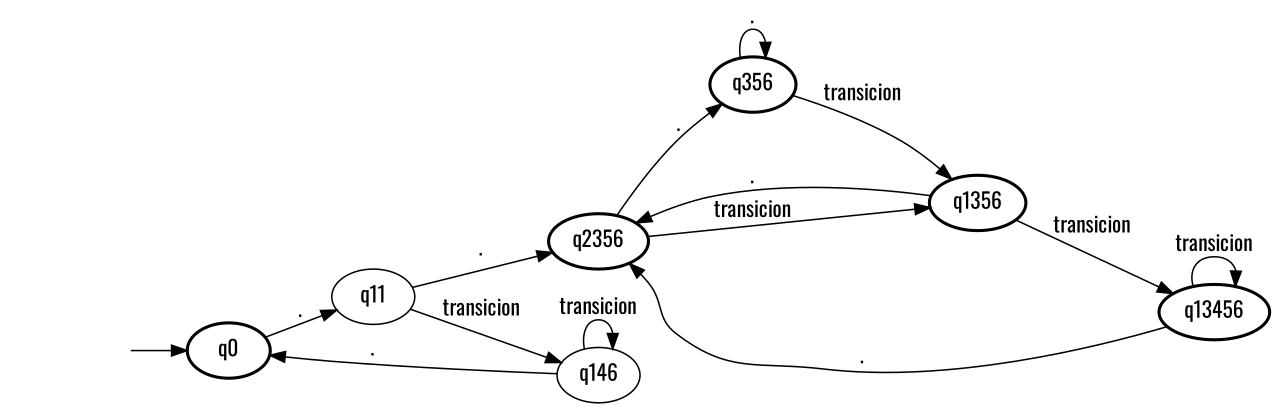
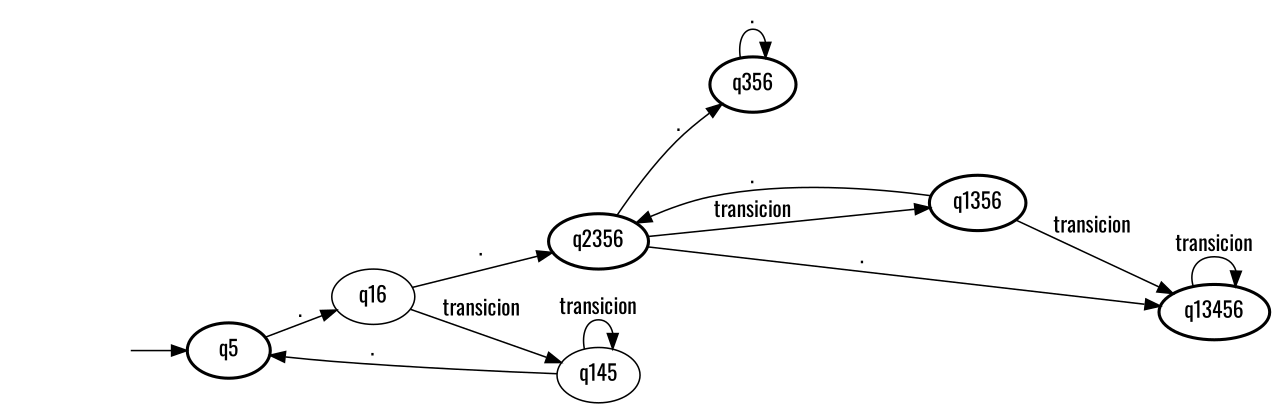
(870, 125) -> none
(373, 297) -> (373, 297)
(229, 351) -> (229, 351)
(885, 372) -> (896, 276)
(599, 375) -> (599, 375)
